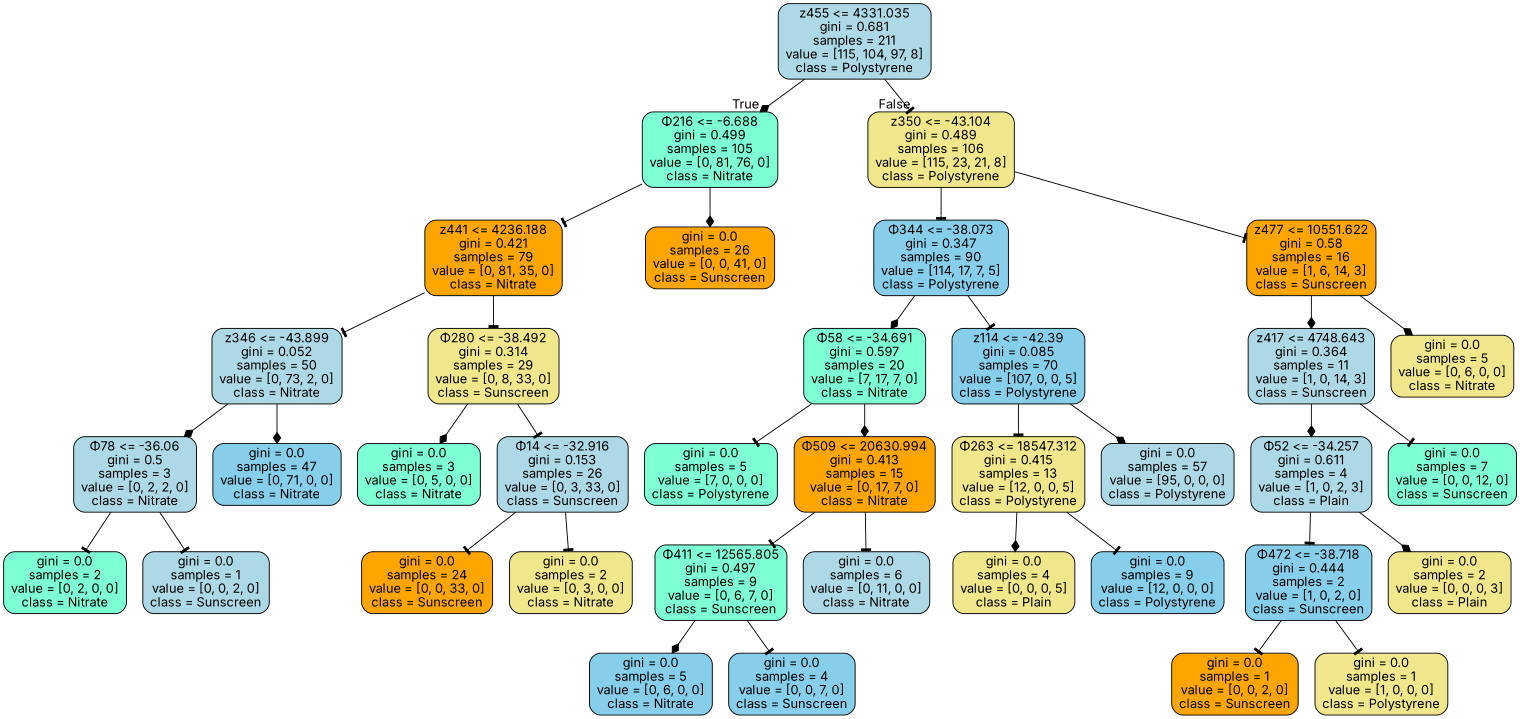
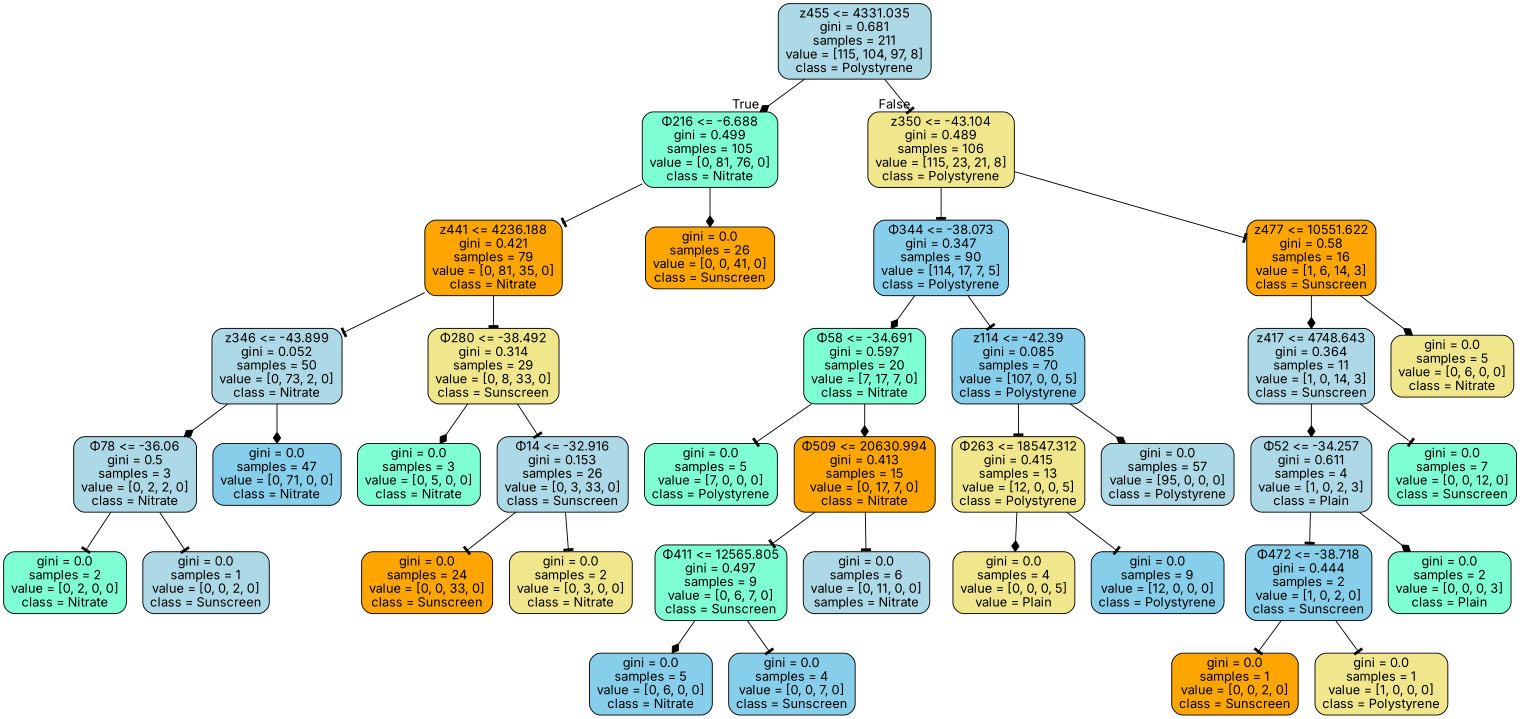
(867, 583) -> (867, 583)
(1014, 583) -> (1014, 583)
(1450, 583) -> (1450, 583)
